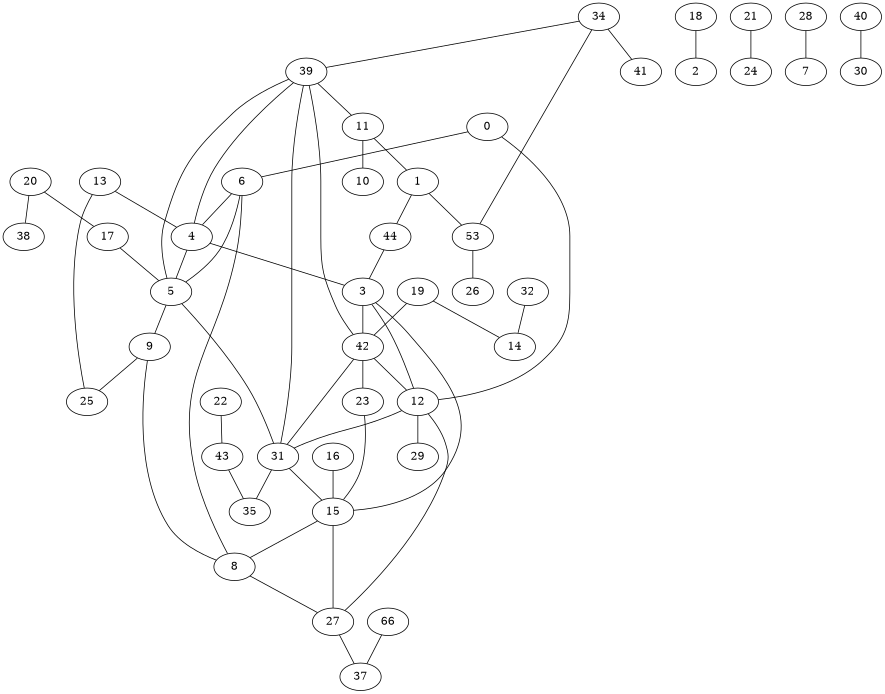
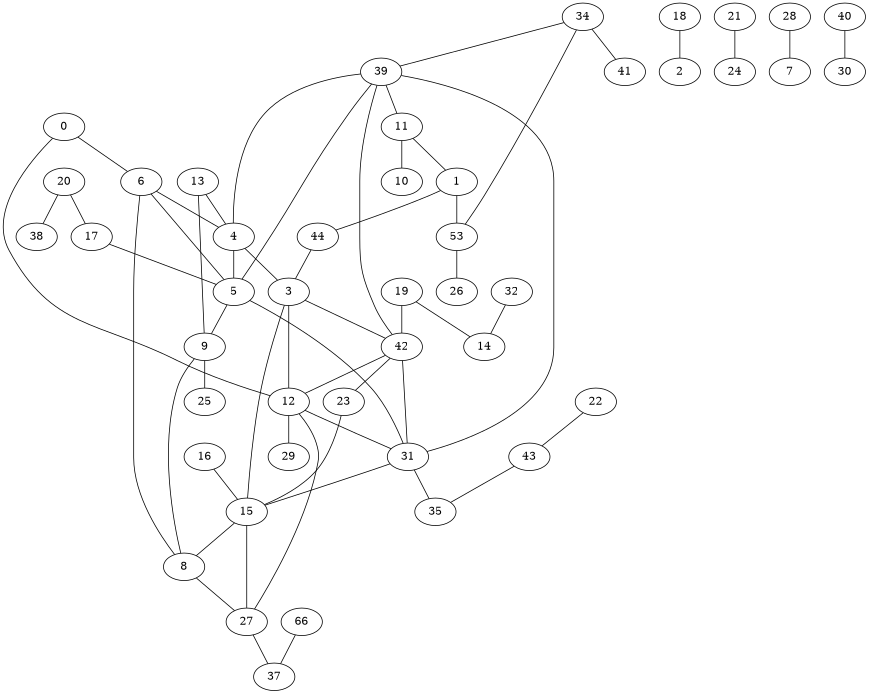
(74, 290) -> (201, 264)
